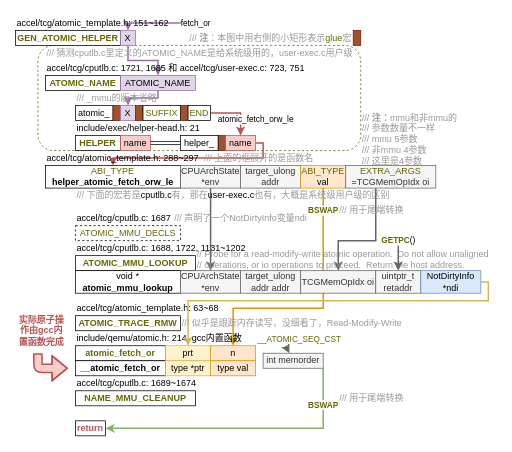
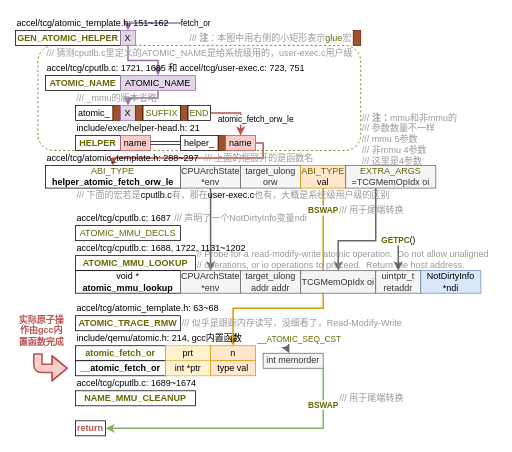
(270, 177) -> (270, 177)
(128, 233) -> (128, 233)
(332, 300) -> none
(188, 368) -> (188, 368)
